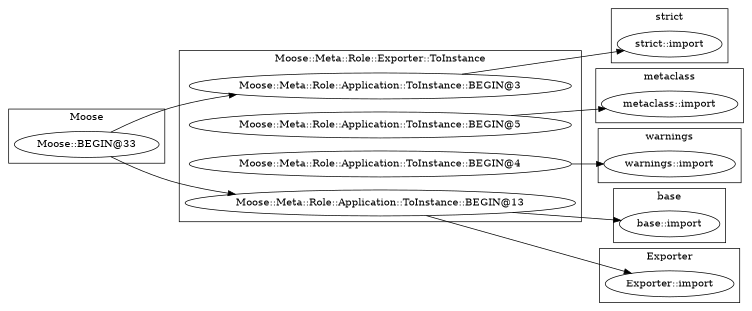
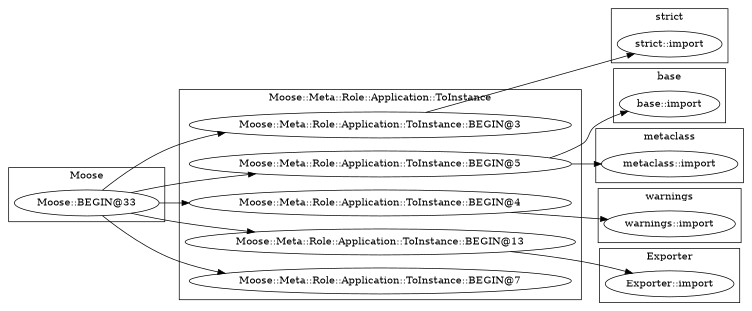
(380, 59) -> (380, 98)
none -> (189, 182)
none -> (171, 203)
(563, 216) -> (587, 138)
none -> (380, 281)
